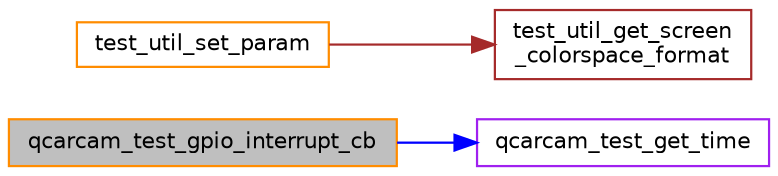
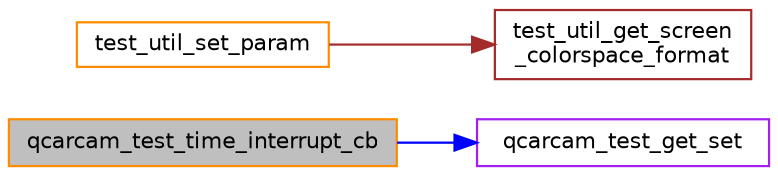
(203, 143) -> (203, 143)
(623, 143) -> (623, 143)
